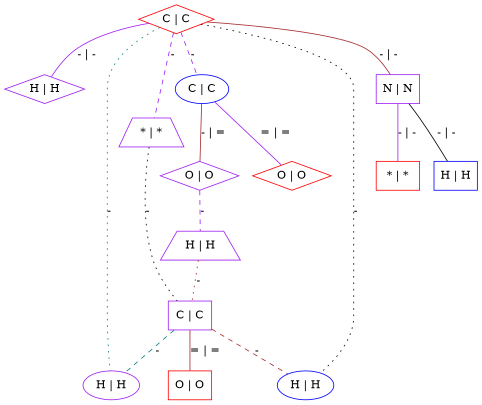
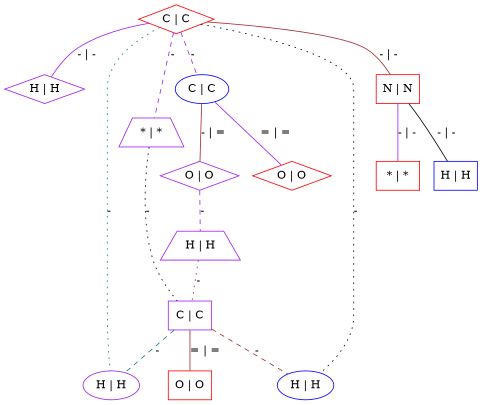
(398, 89) -> (398, 89)
